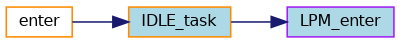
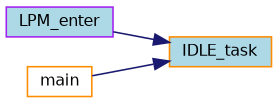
(39, 22) -> (60, 82)
(251, 22) -> (134, 36)
